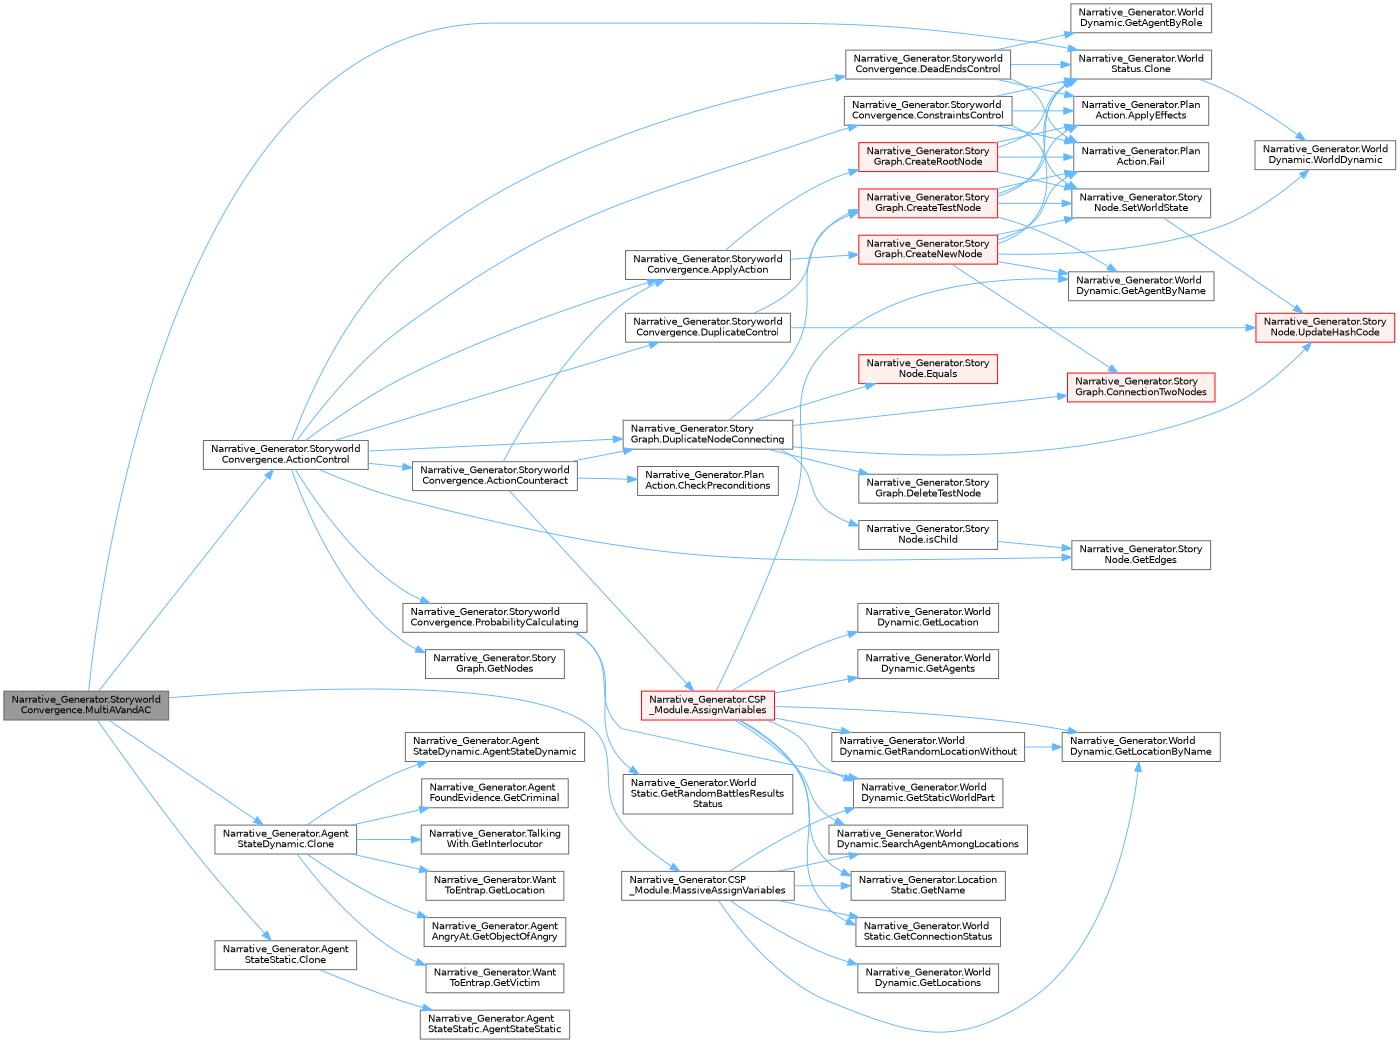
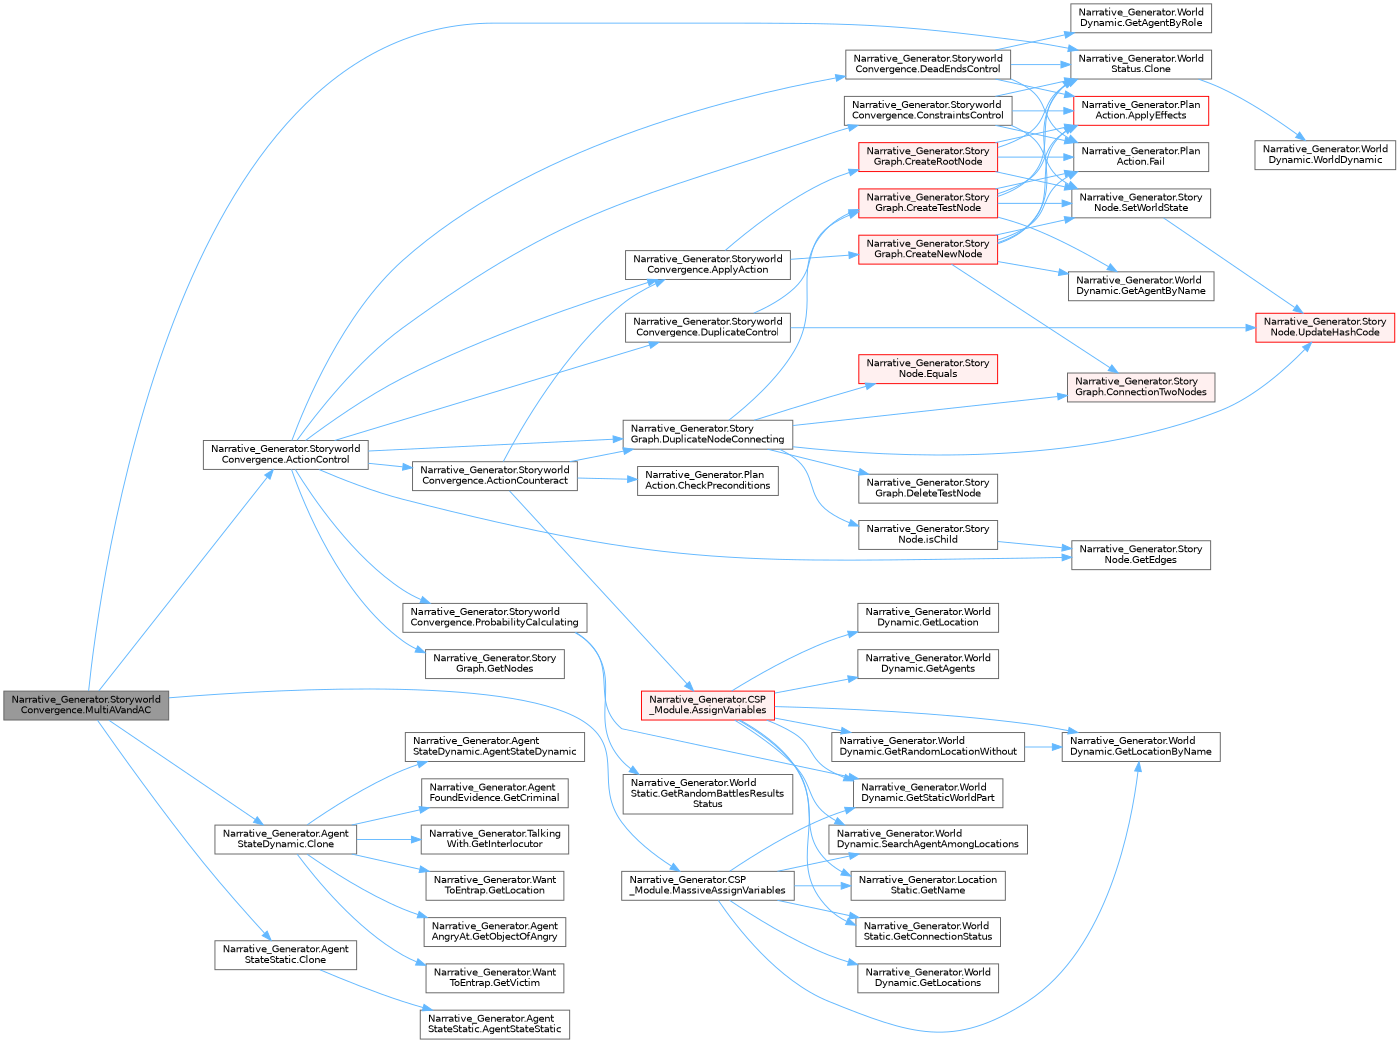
(1141, 111) -> (1141, 111)
(1158, 243) -> (1044, 195)
(1141, 387) -> (1141, 387)
(801, 415) -> none
